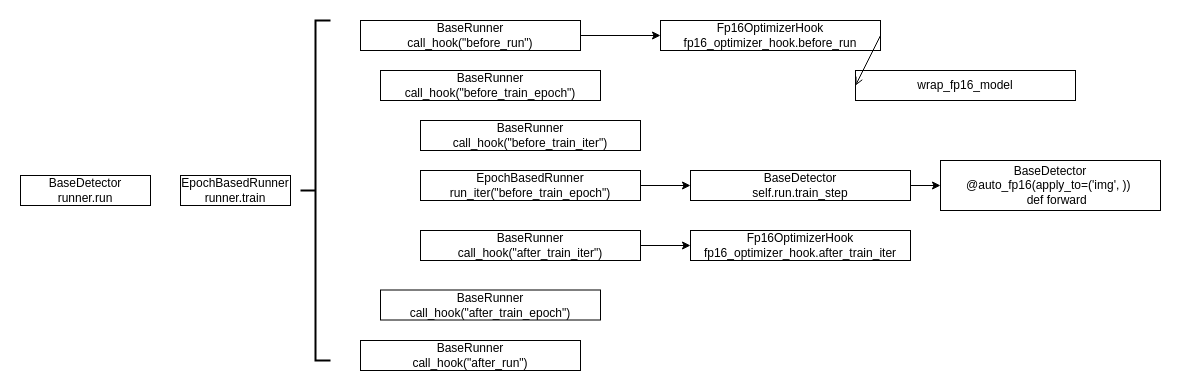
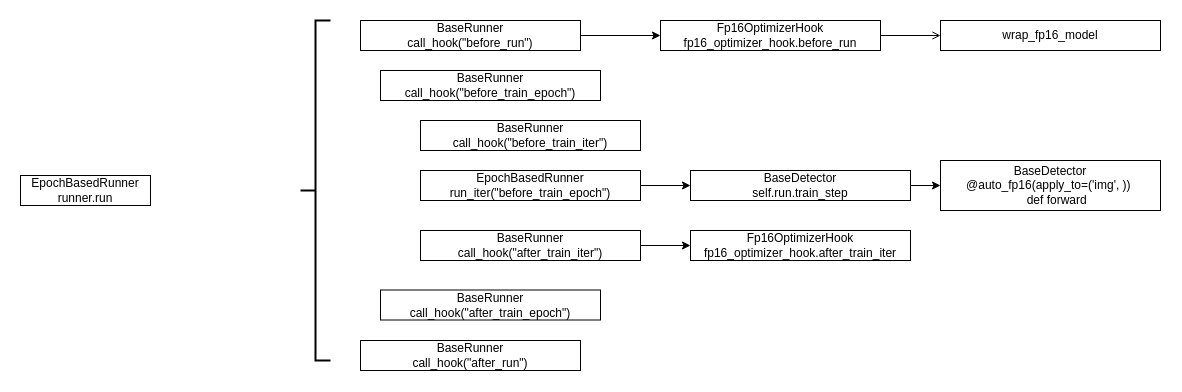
(966, 86) -> (1051, 36)
(86, 191) -> (86, 191)
(236, 191) -> none
